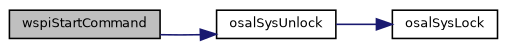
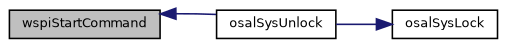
(180, 35) -> (196, 14)
